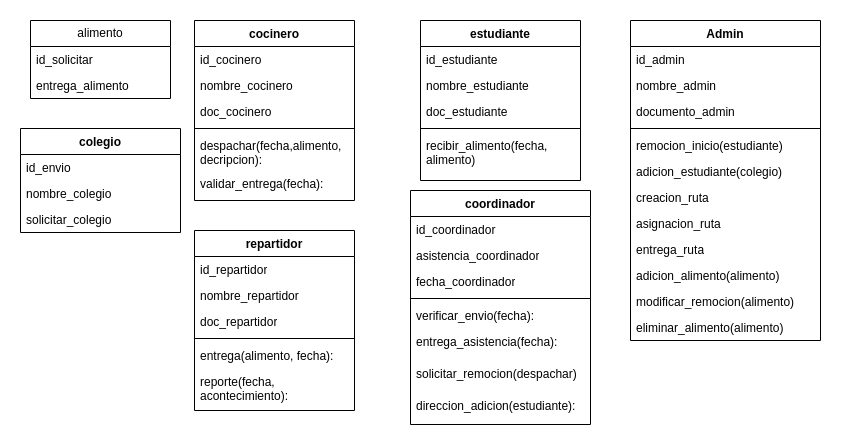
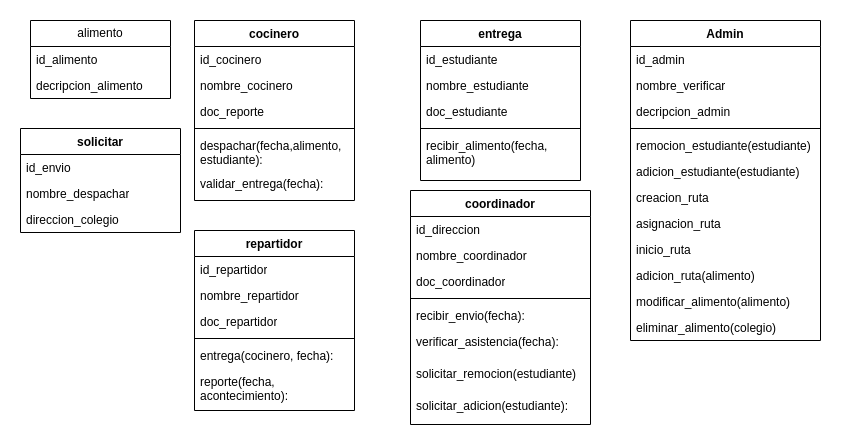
(501, 35) -> (501, 35)
(71, 61) -> (69, 61)
(87, 87) -> (94, 87)
(675, 87) -> (687, 87)
(239, 113) -> (237, 113)
(685, 113) -> (686, 113)
(101, 143) -> (101, 143)
(719, 147) -> (727, 154)
(276, 154) -> (276, 154)
(719, 173) -> (727, 180)
(70, 195) -> (80, 195)
(76, 221) -> (77, 221)
(460, 231) -> (452, 231)
(677, 251) -> (669, 251)
(486, 257) -> (475, 257)
(715, 277) -> (704, 277)
(472, 283) -> (465, 283)
(723, 303) -> (721, 303)
(488, 317) -> (481, 317)
(716, 329) -> (713, 329)
(499, 343) -> (502, 350)
(276, 364) -> (276, 364)
(502, 382) -> (502, 382)
(502, 414) -> (502, 414)
